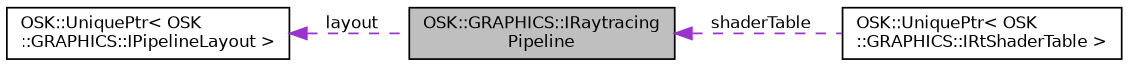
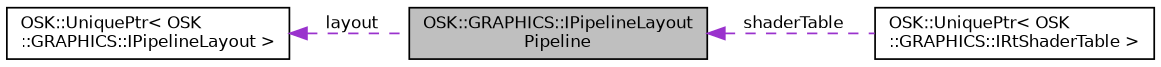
(542, 33) -> (558, 33)
